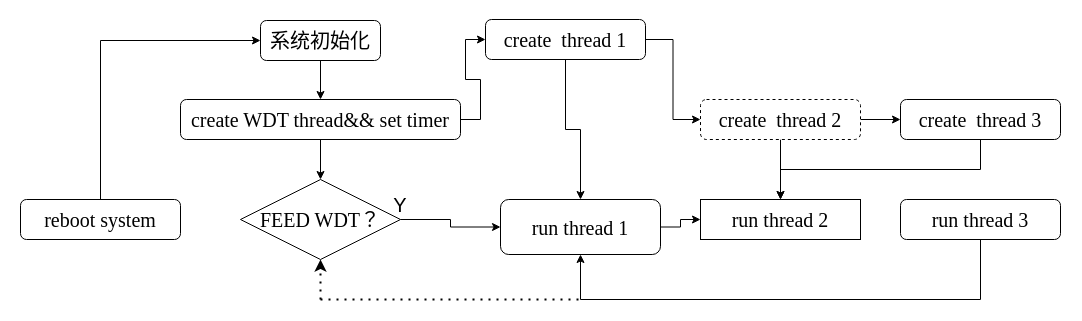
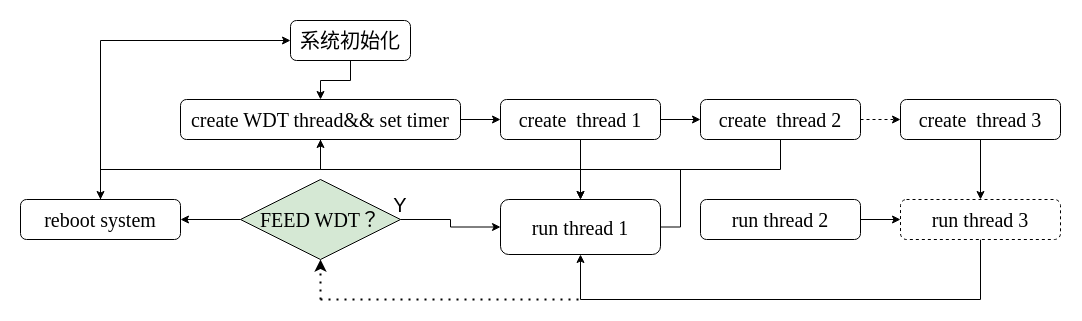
(566, 40) -> (581, 120)
(321, 41) -> (351, 41)
(781, 120) -> (781, 120)
(876, 120) -> (876, 120)
(781, 140) -> (731, 170)
(321, 142) -> (211, 170)
(883, 170) -> (981, 180)
none -> (214, 220)
(321, 220) -> (321, 220)
(687, 220) -> (451, 170)
(781, 220) -> (781, 220)
none -> (877, 220)
(981, 220) -> (981, 220)
